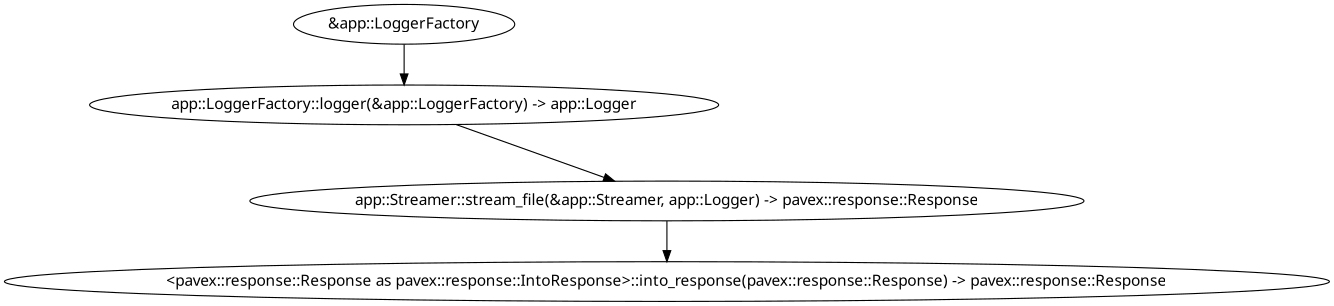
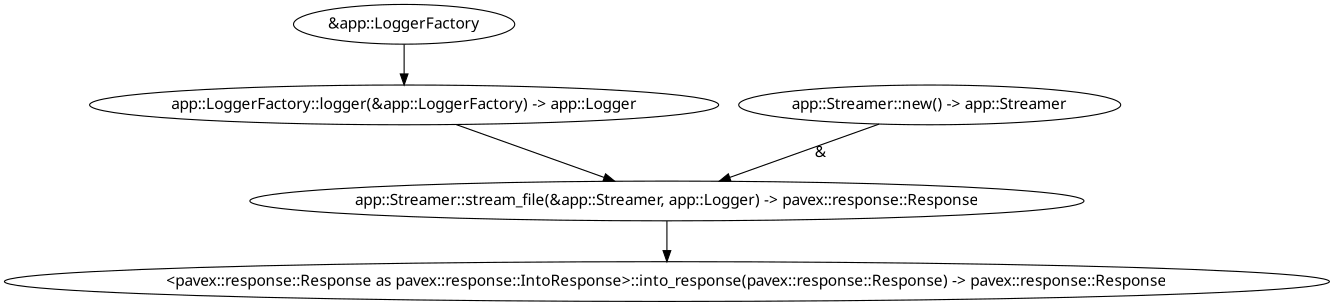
none -> (930, 105)
